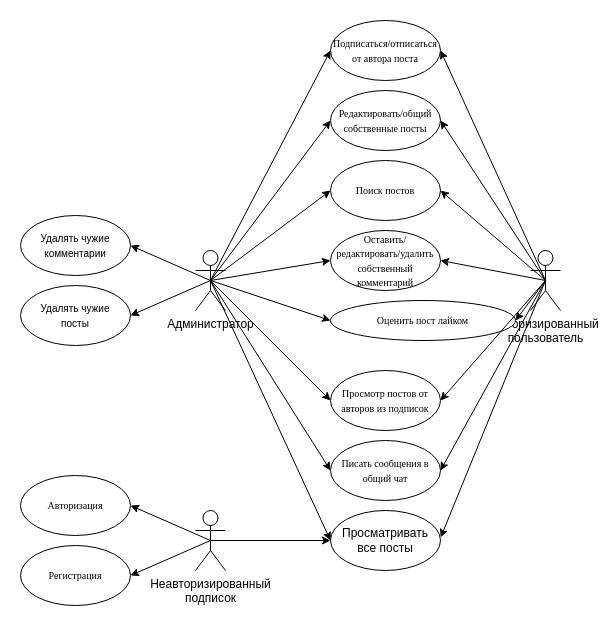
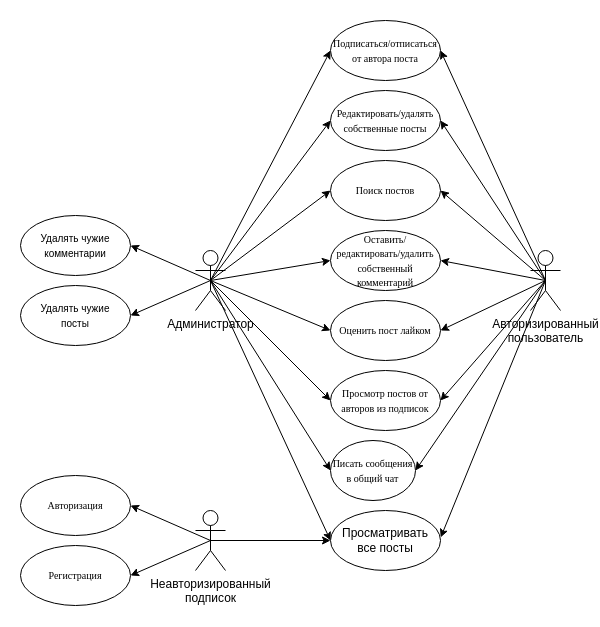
(386, 121) -> (386, 121)
(423, 321) -> (386, 331)
(386, 471) -> (373, 471)
